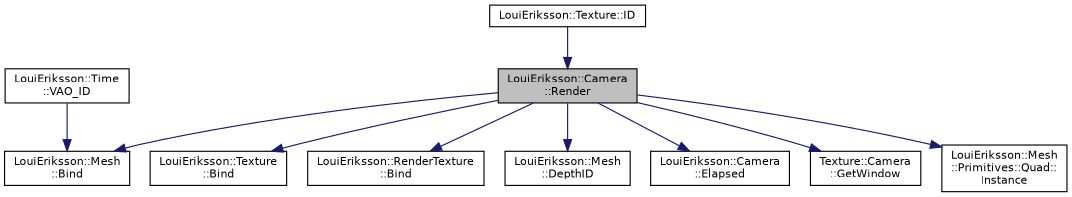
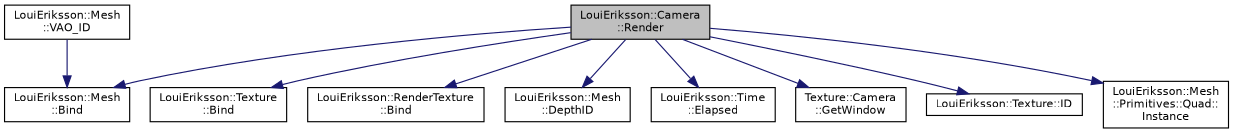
(568, 42) -> (834, 62)
(67, 86) -> (67, 22)
(720, 168) -> (713, 105)
